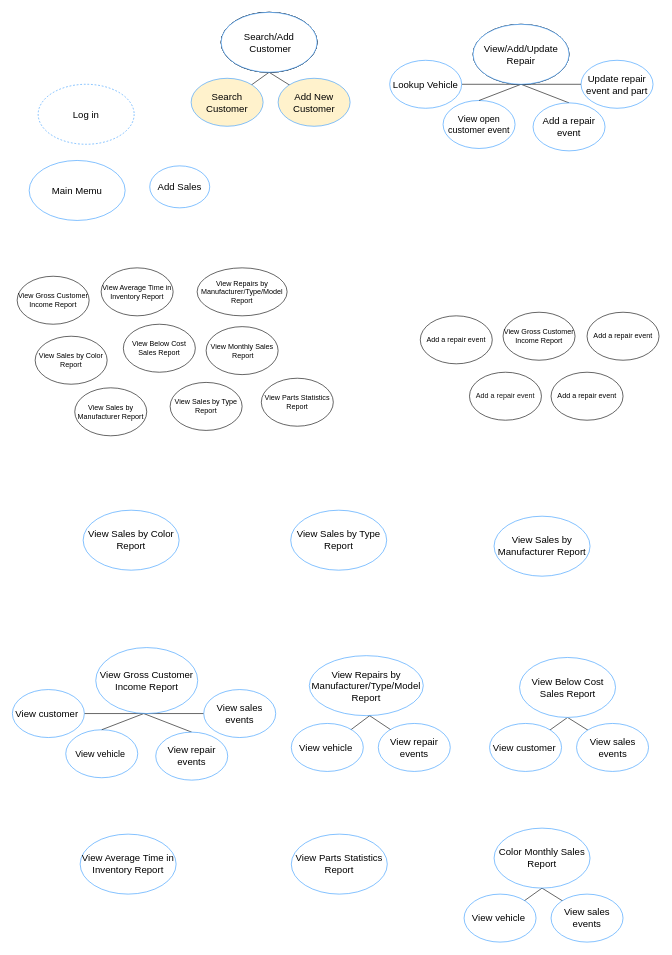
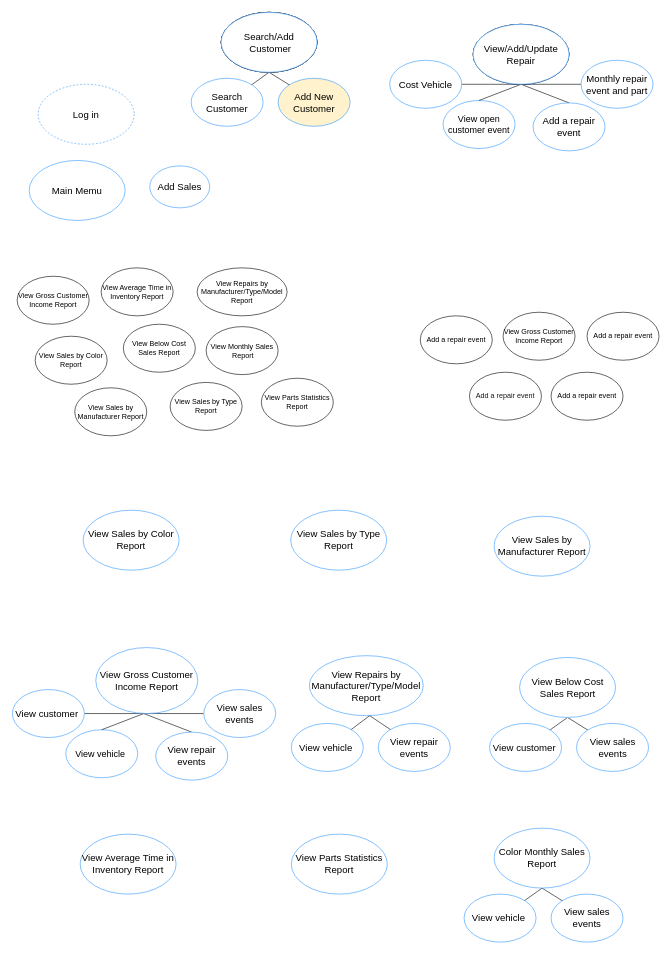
(426, 84) -> (426, 84)
(617, 84) -> (617, 84)
(227, 102) -> (227, 102)
